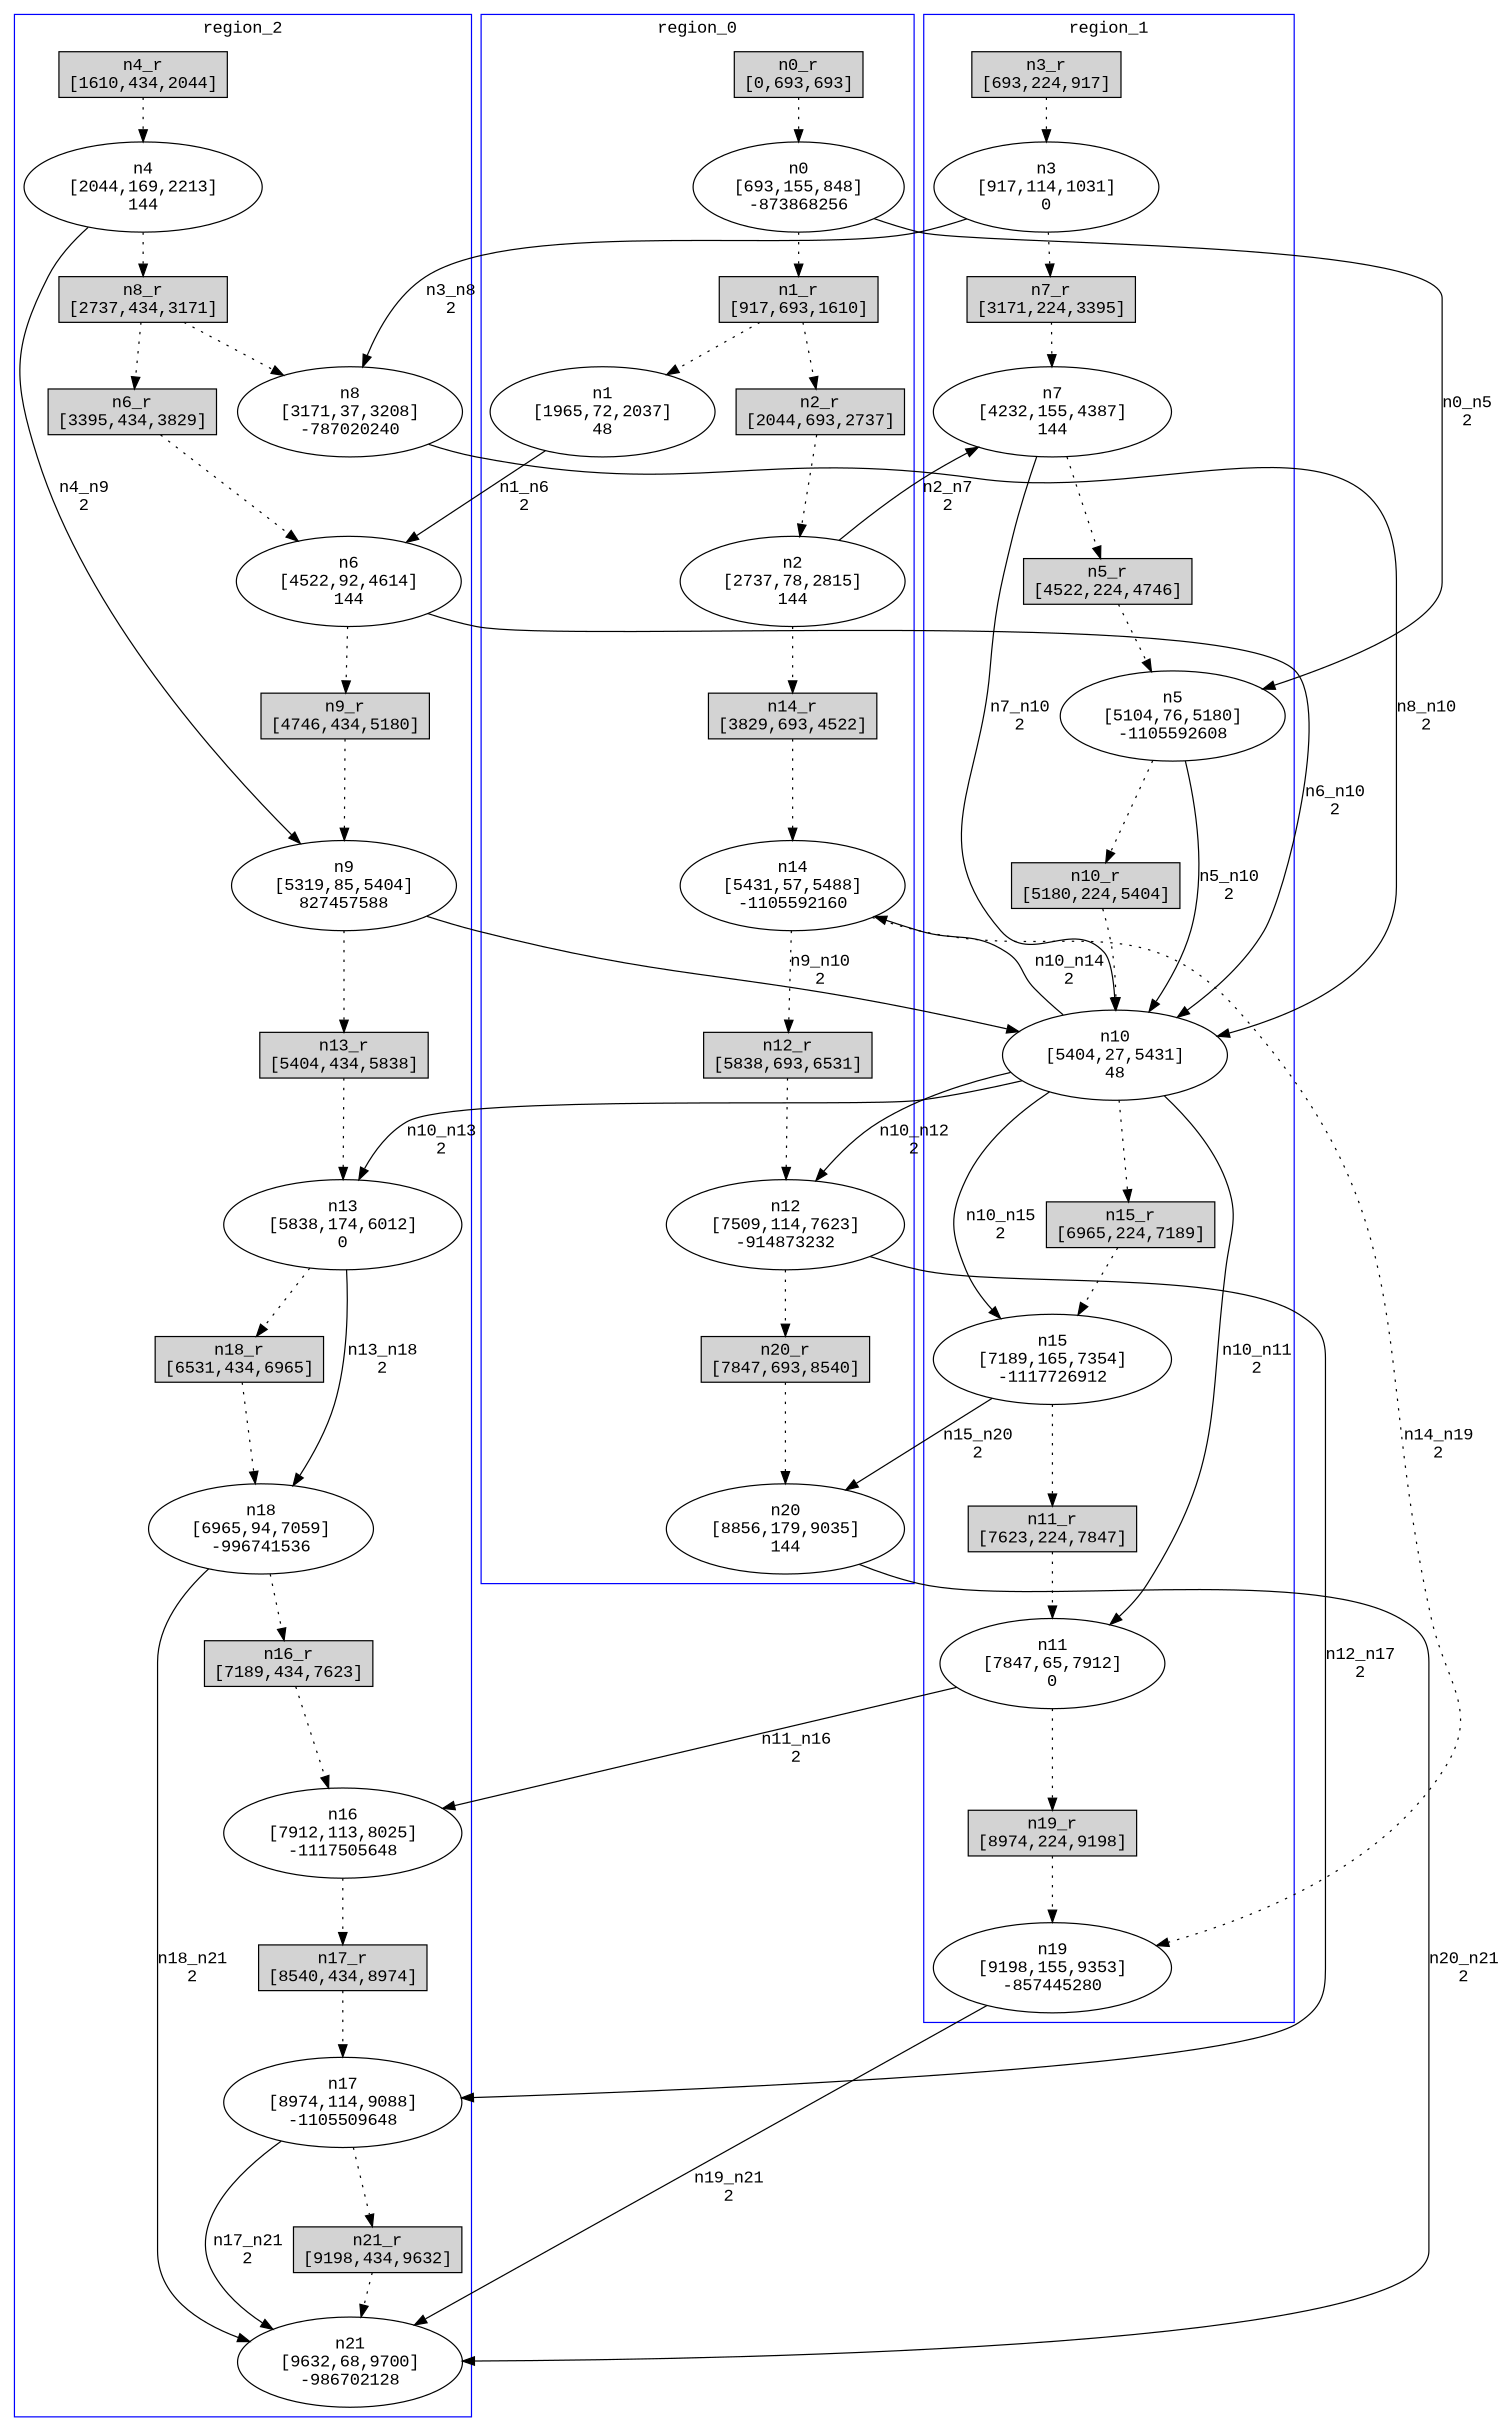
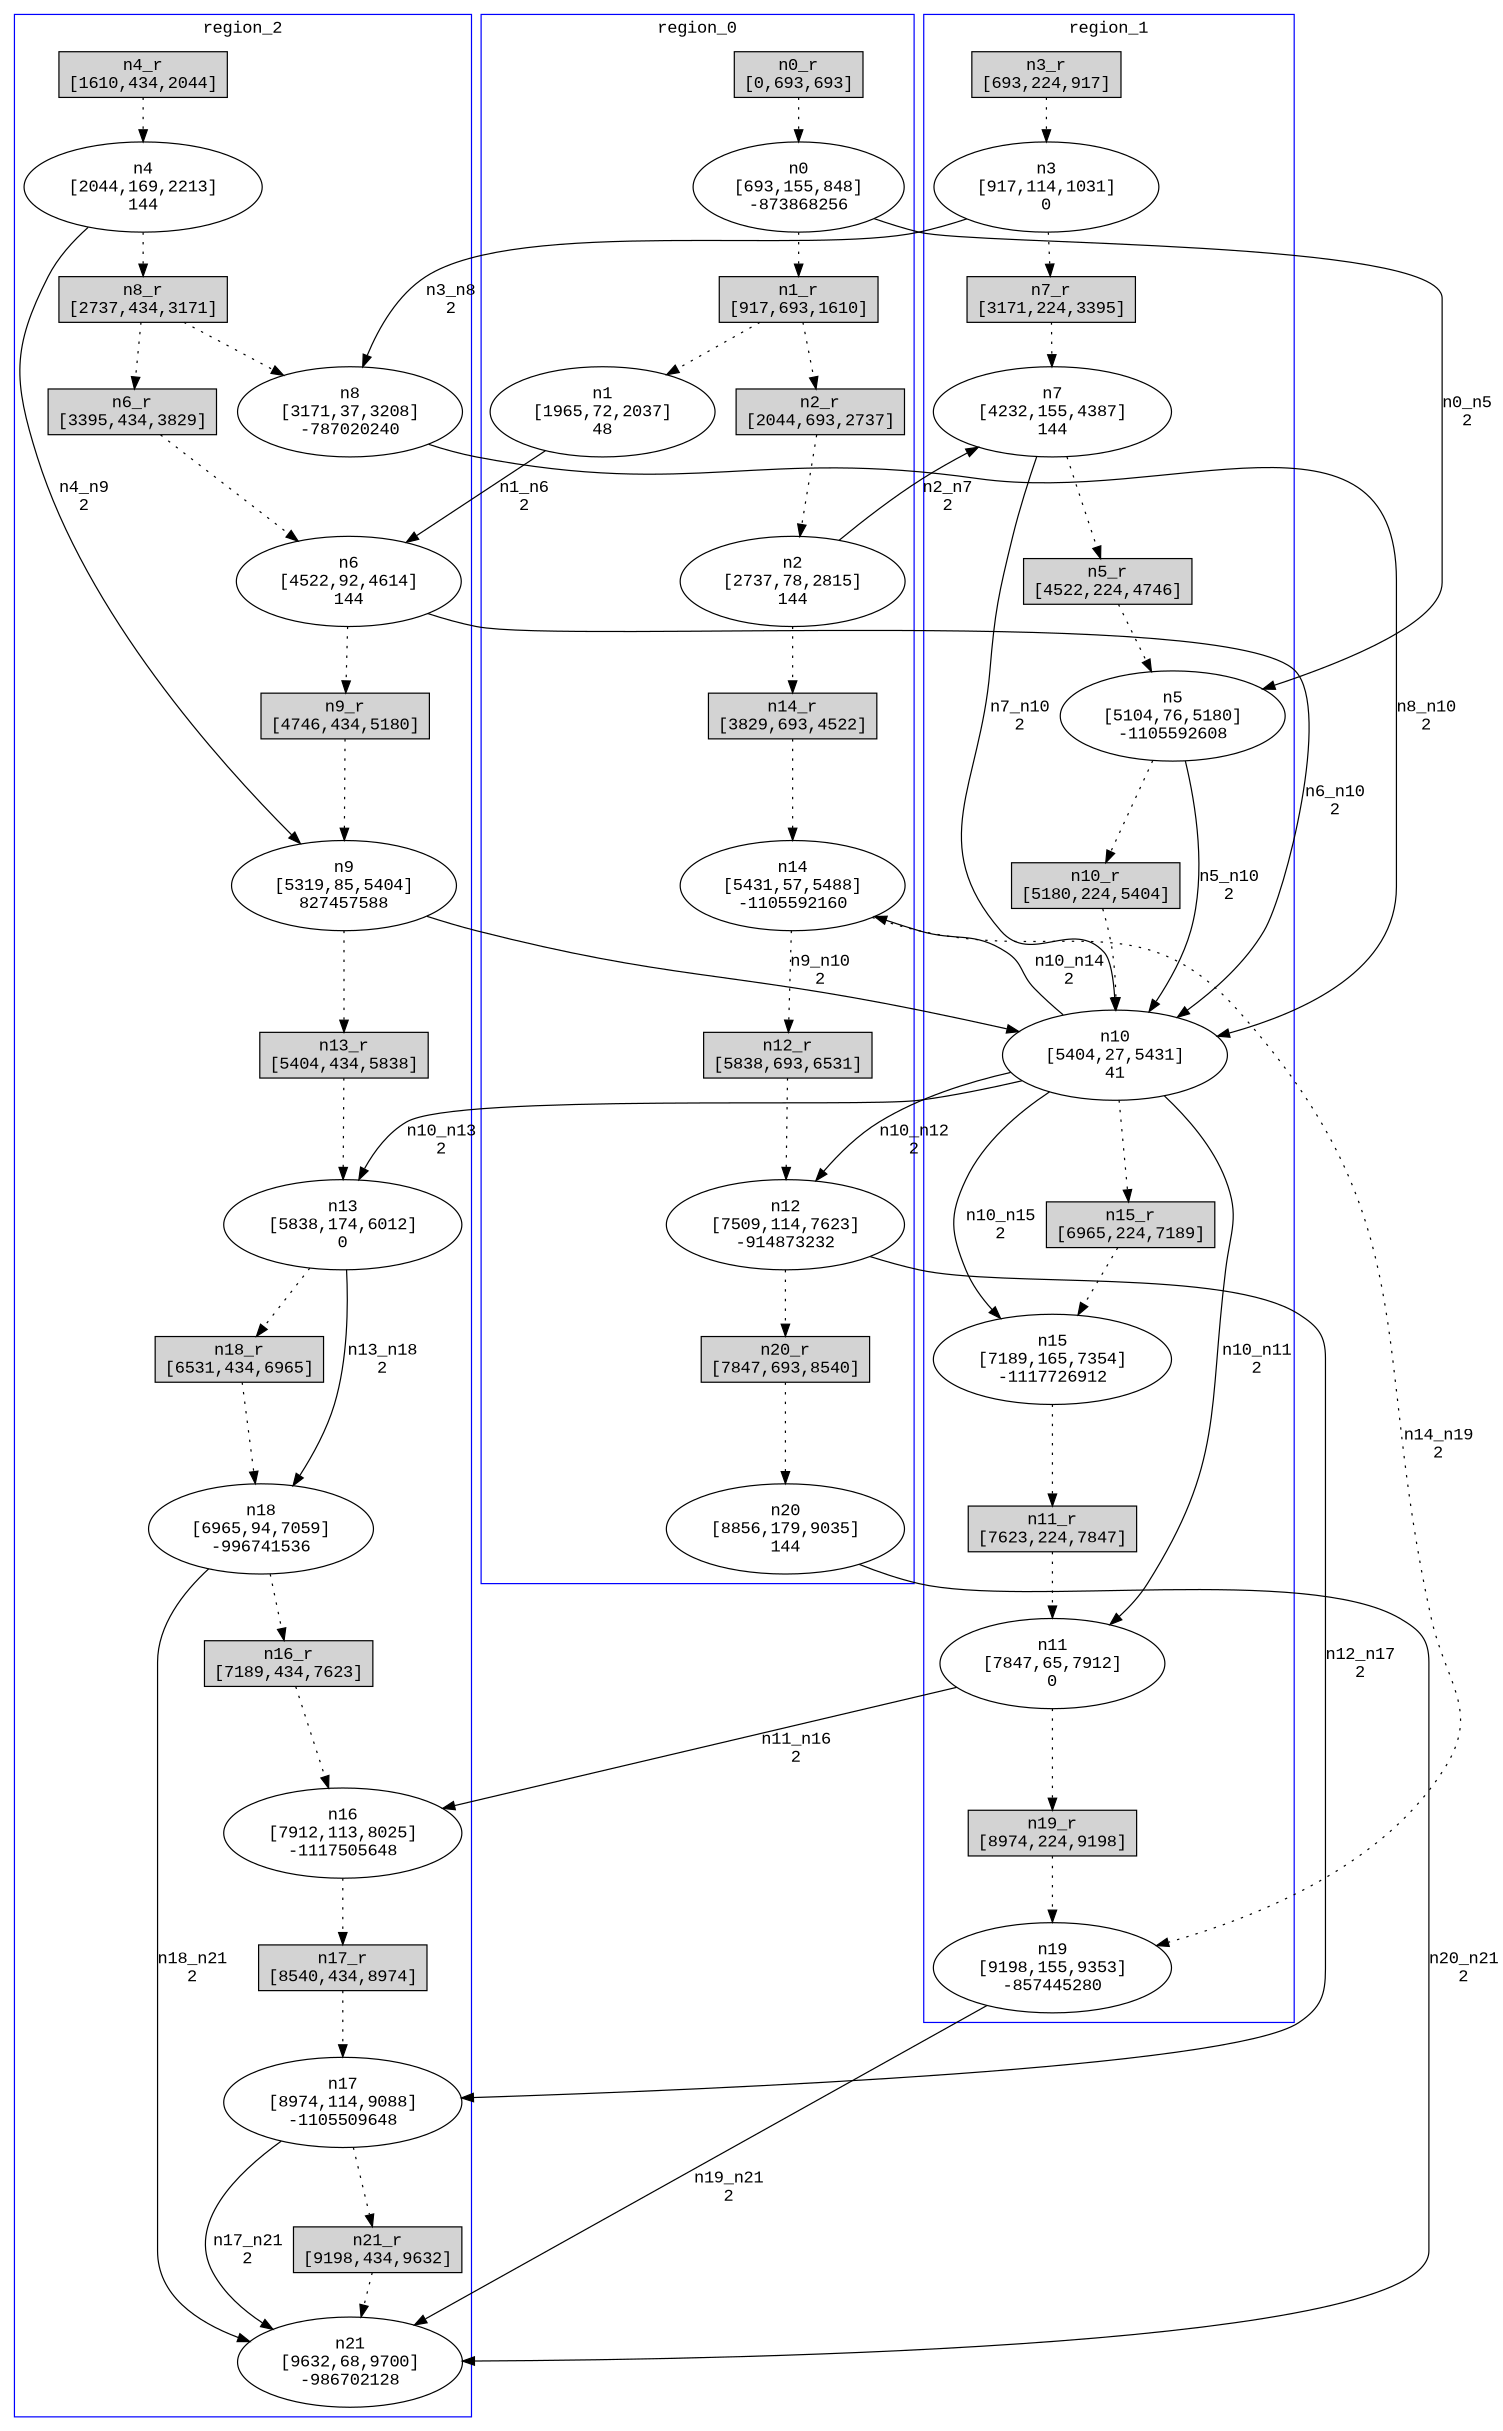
(1115, 1055) -> (1115, 1055)
(931, 1437) -> none
